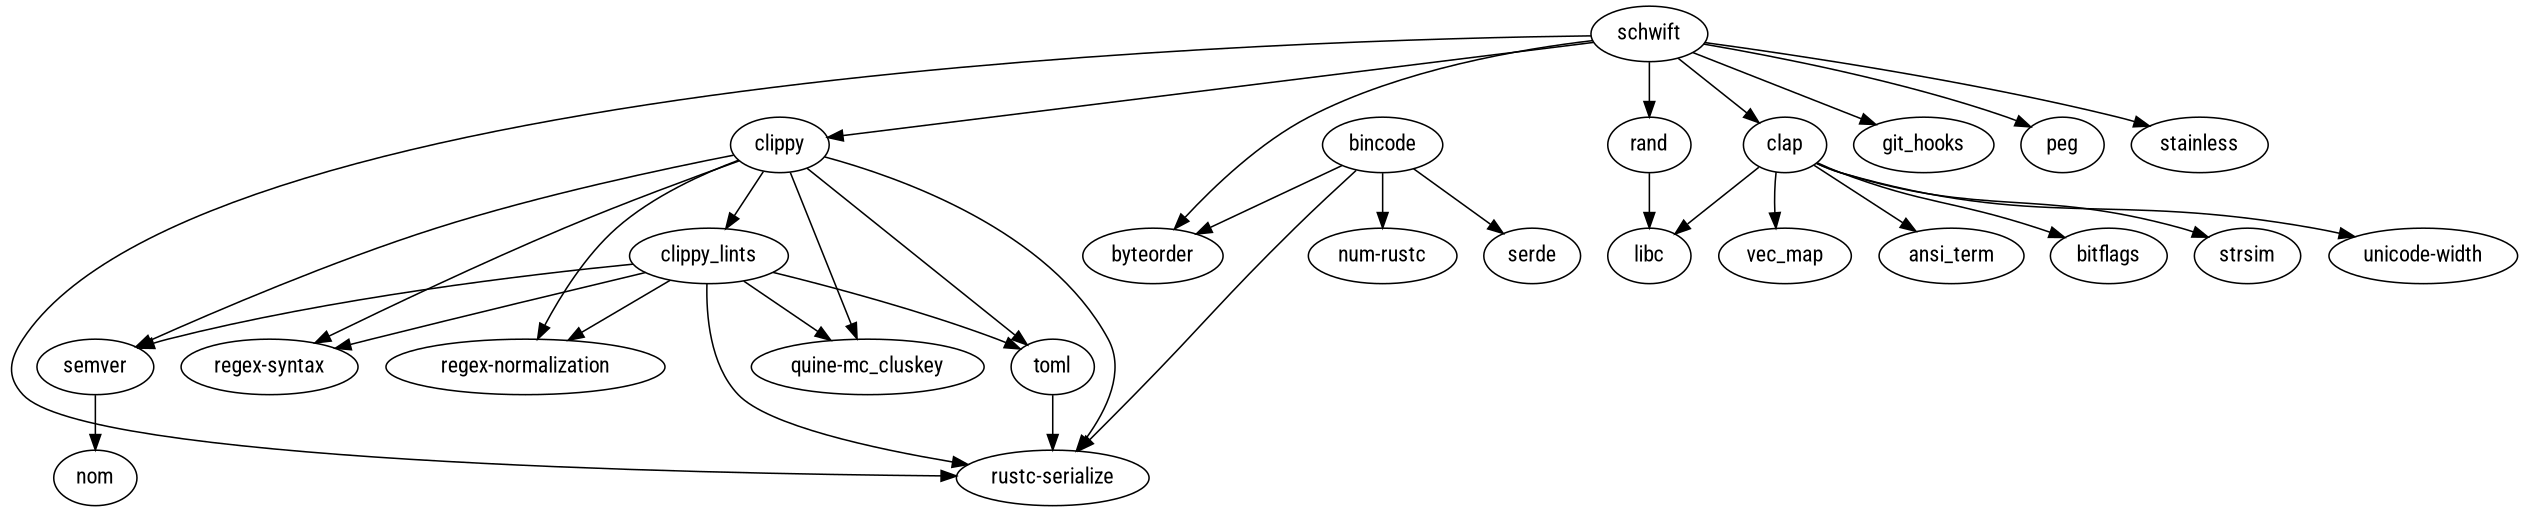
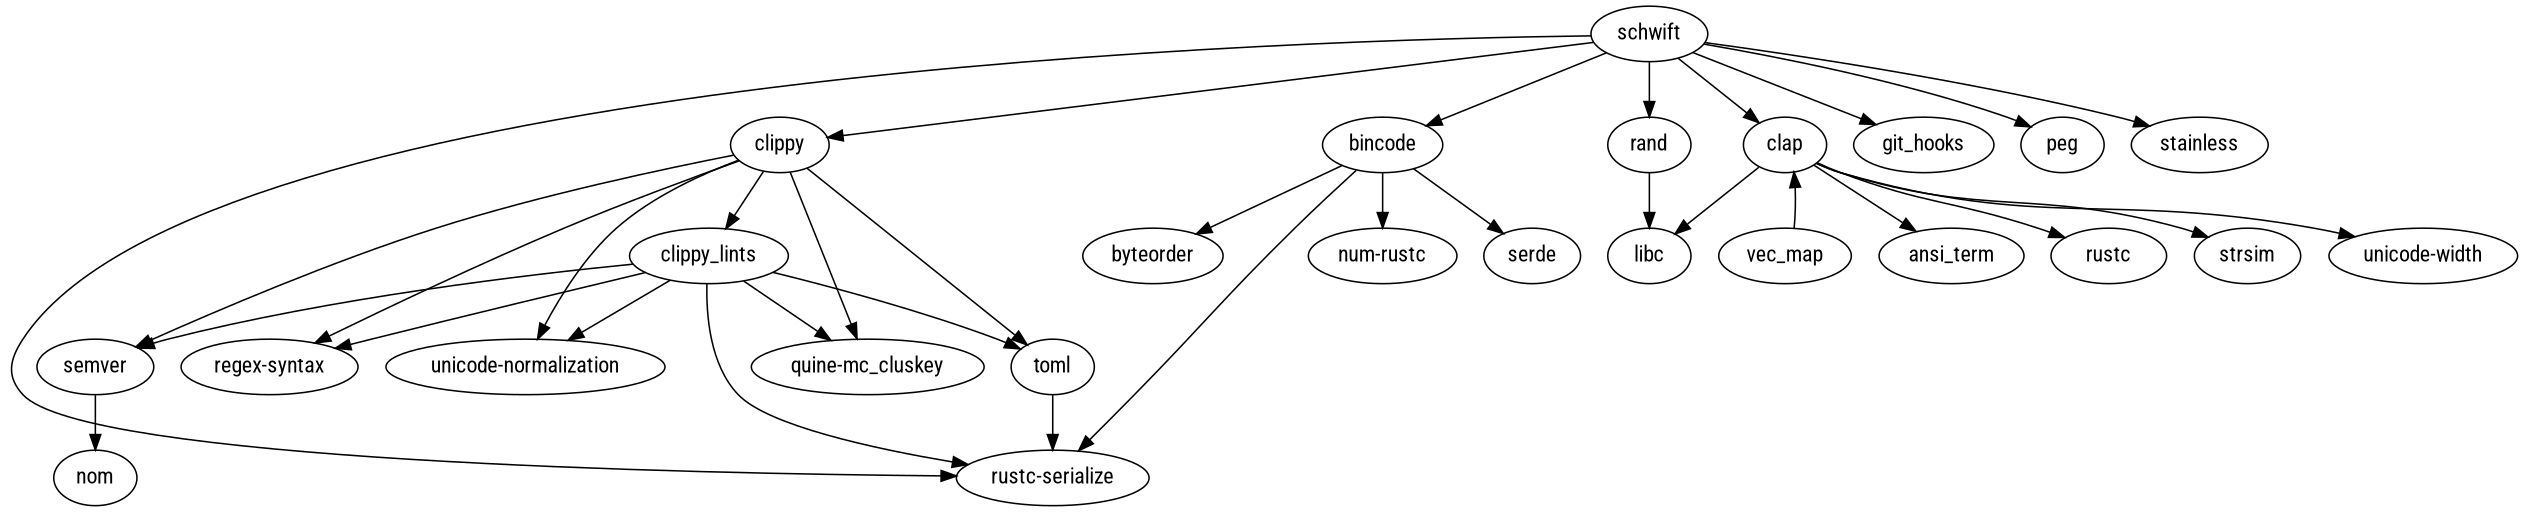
(1371, 90) -> (1524, 86)
(1775, 192) -> (1795, 208)
(1029, 251) -> none
(2109, 256) -> (2109, 256)
(525, 367) -> (525, 367)
